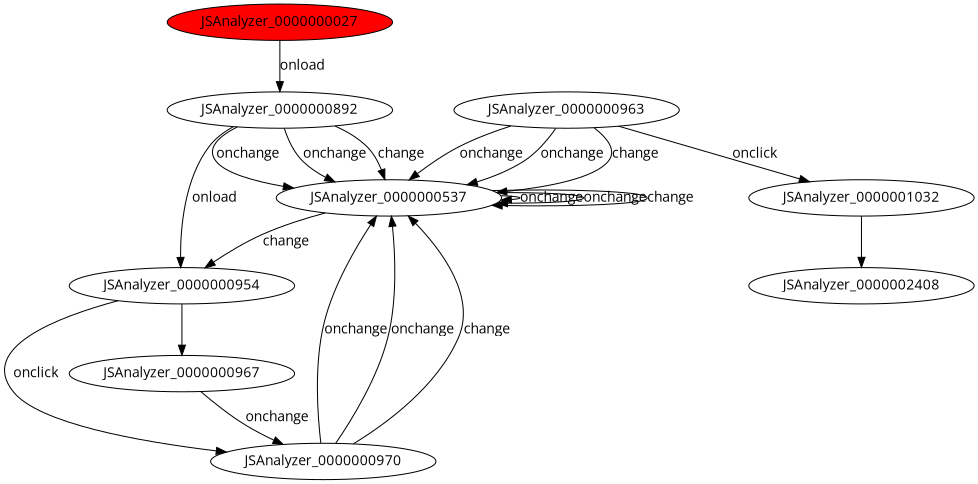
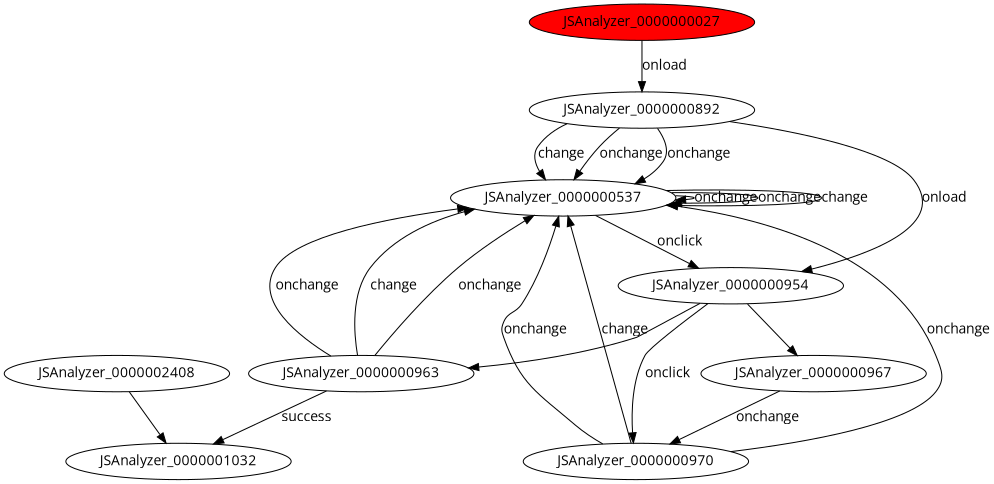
(755, 154) -> (307, 418)
(861, 237) -> (145, 413)
(286, 242) -> (680, 242)
none -> (594, 349)
